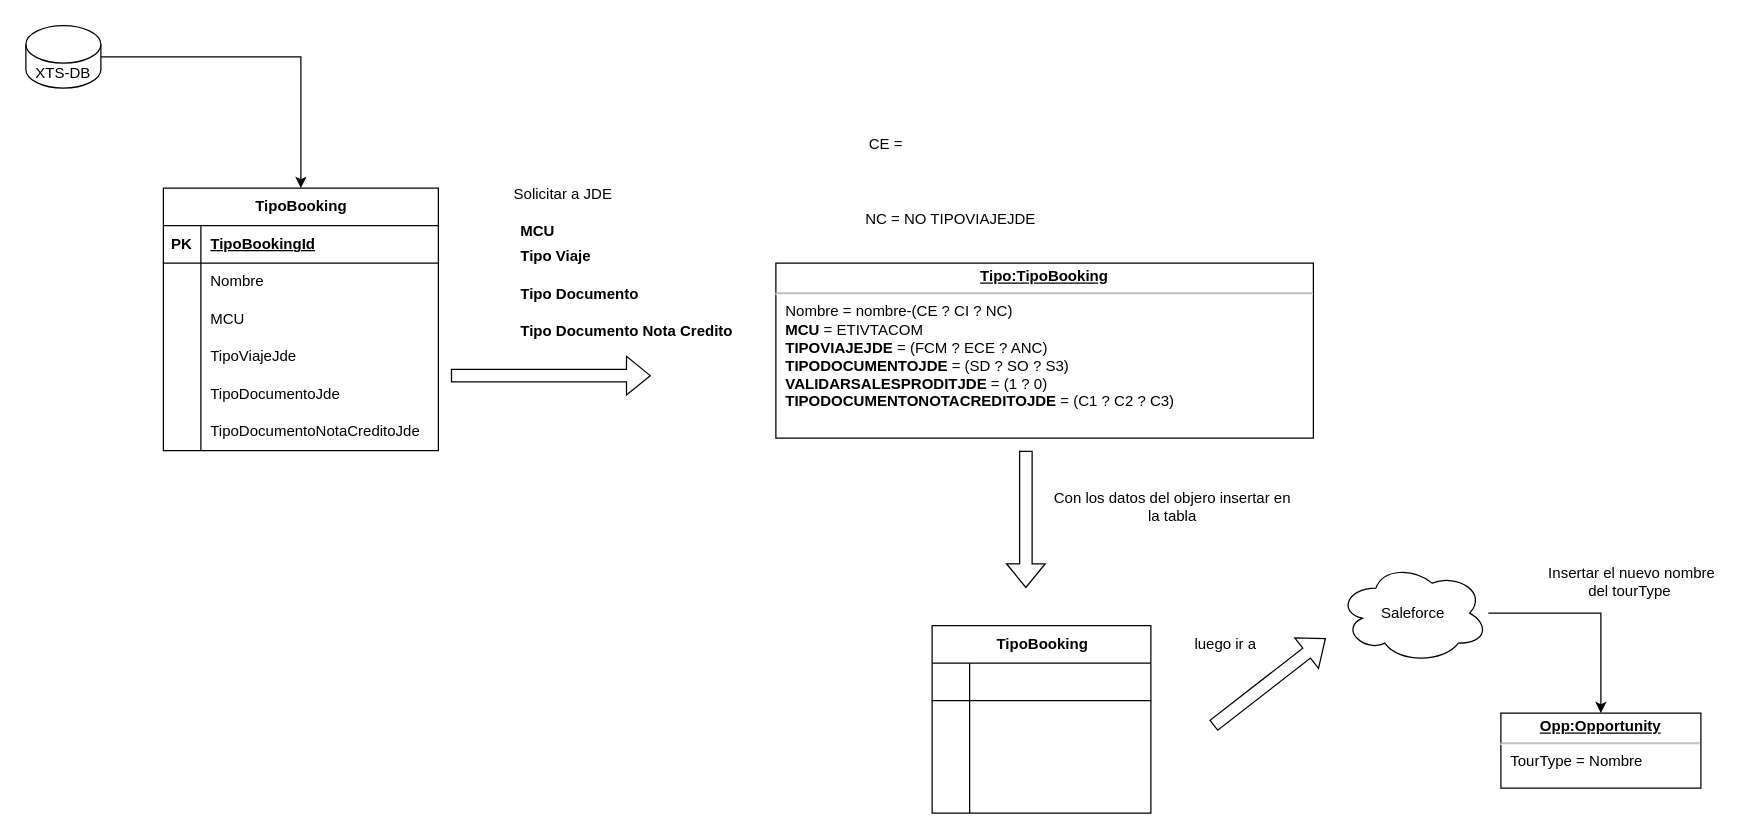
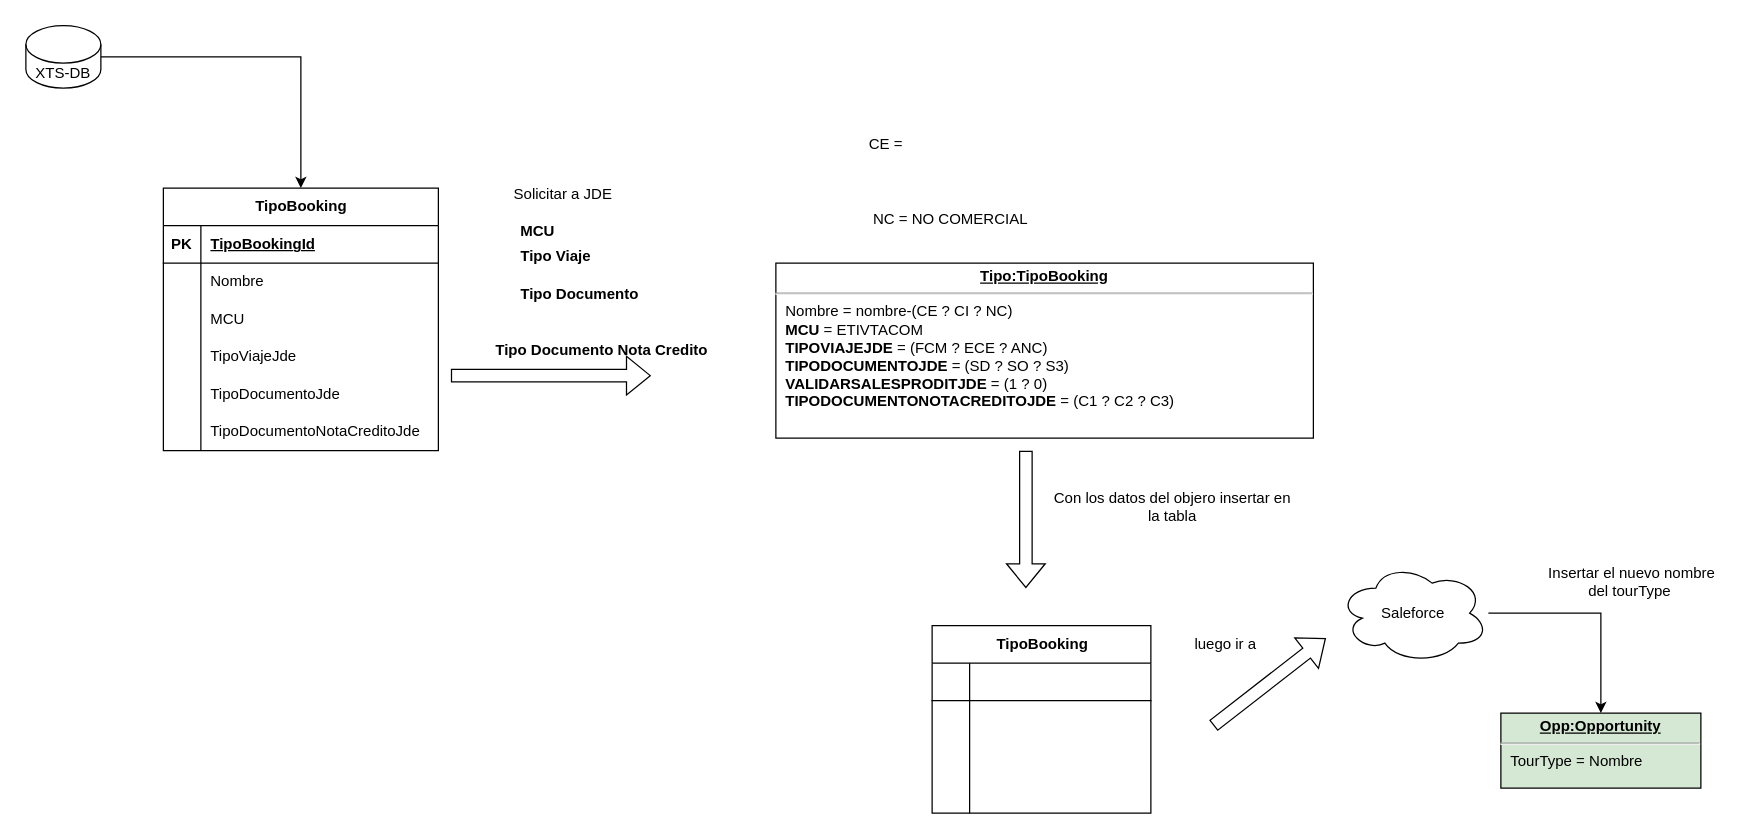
(951, 219) -> (951, 219)
(632, 332) -> (607, 351)
(1601, 751) -> (1601, 751)
